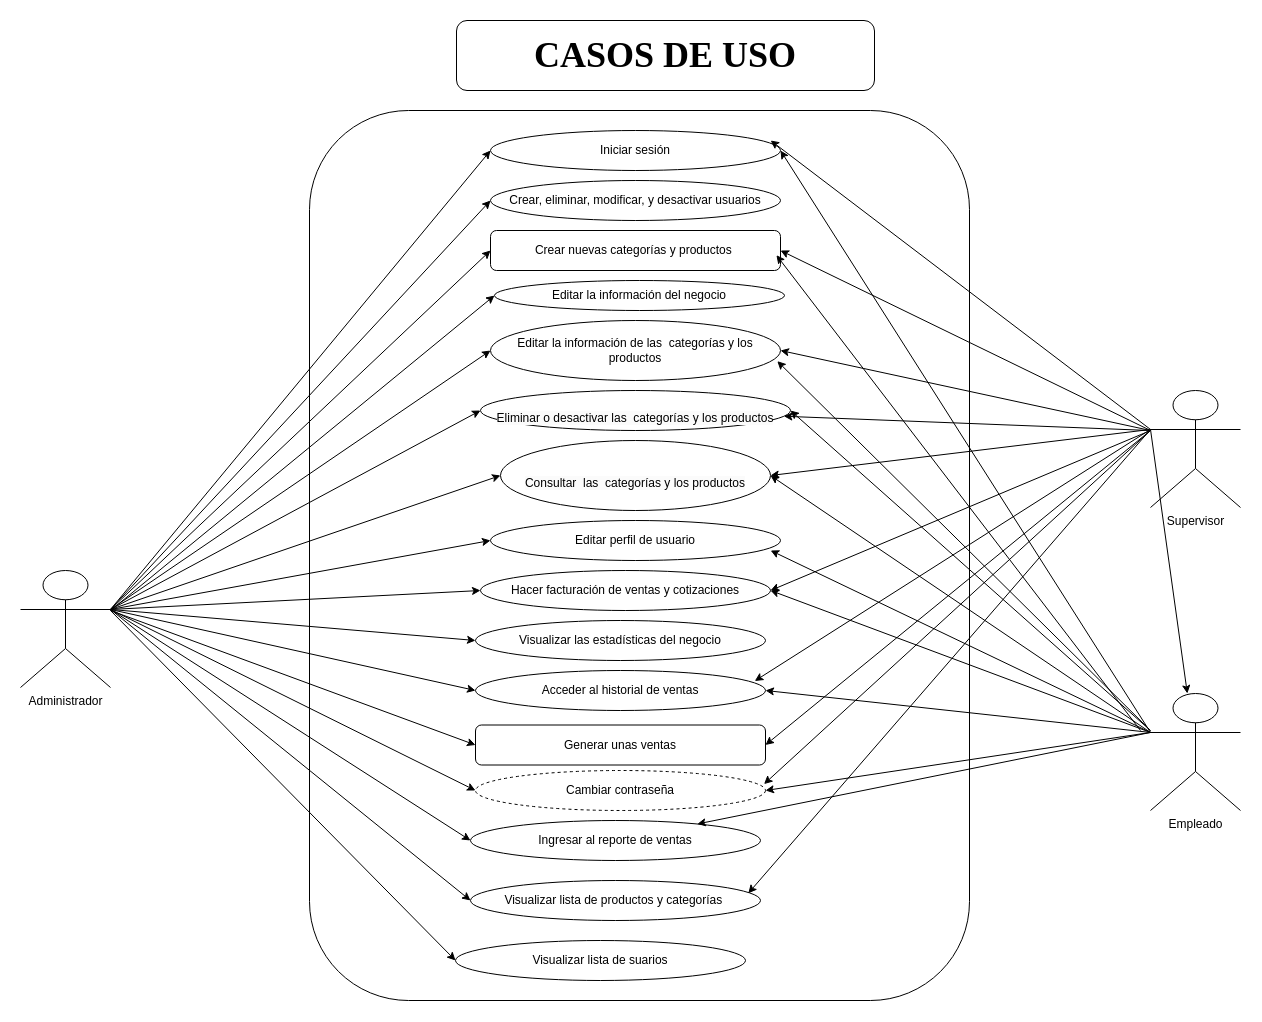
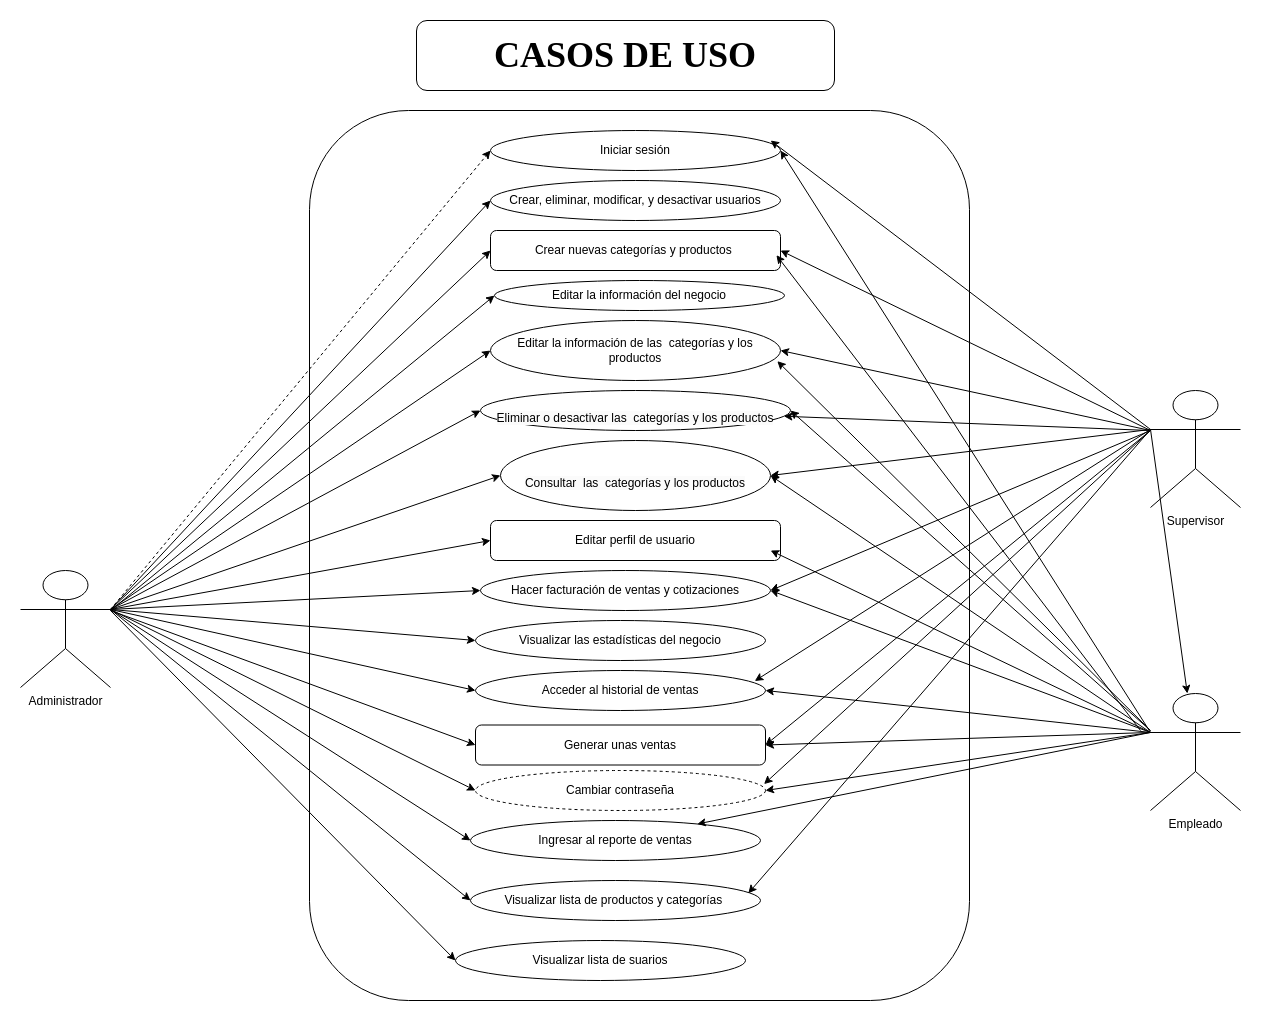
(666, 56) -> (626, 56)
(311, 367) -> (311, 367)
(636, 541) -> (636, 541)
none -> (954, 739)
